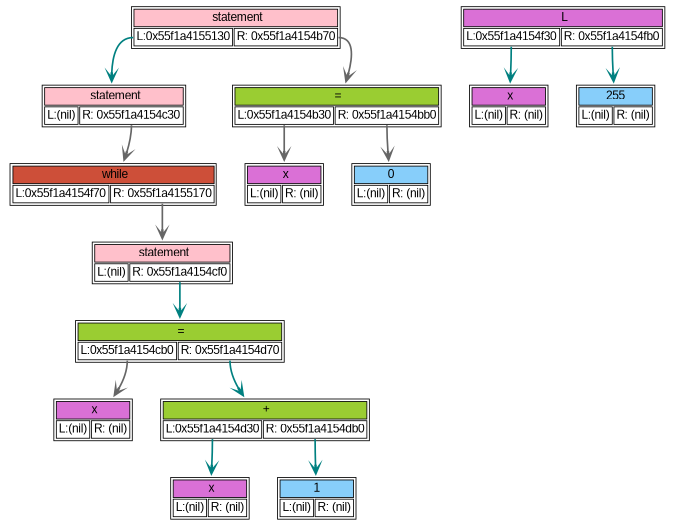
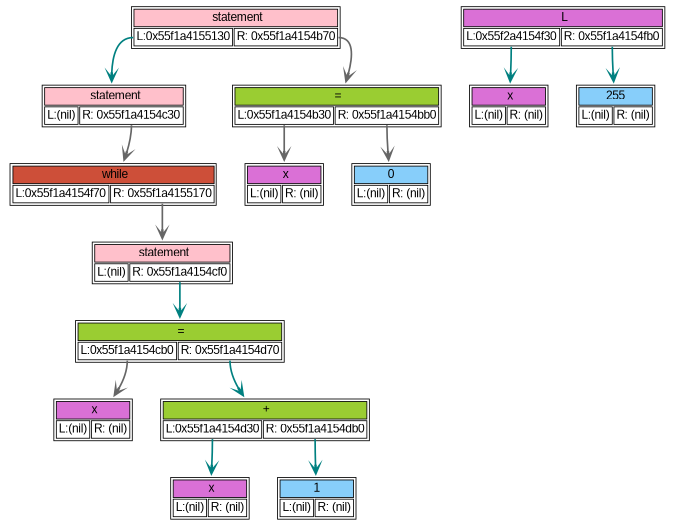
(512, 37) -> (512, 37)
